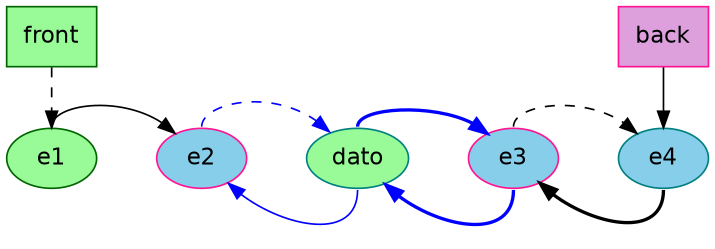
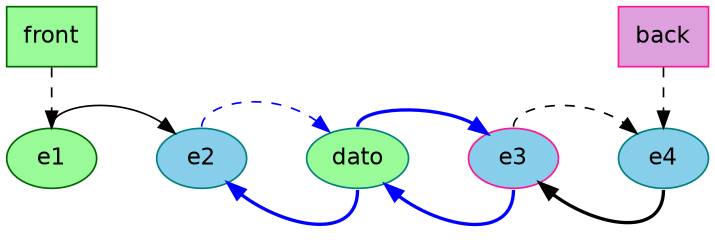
(663, 89) -> (663, 89)
(202, 158) -> (202, 158)
(306, 223) -> (306, 223)
